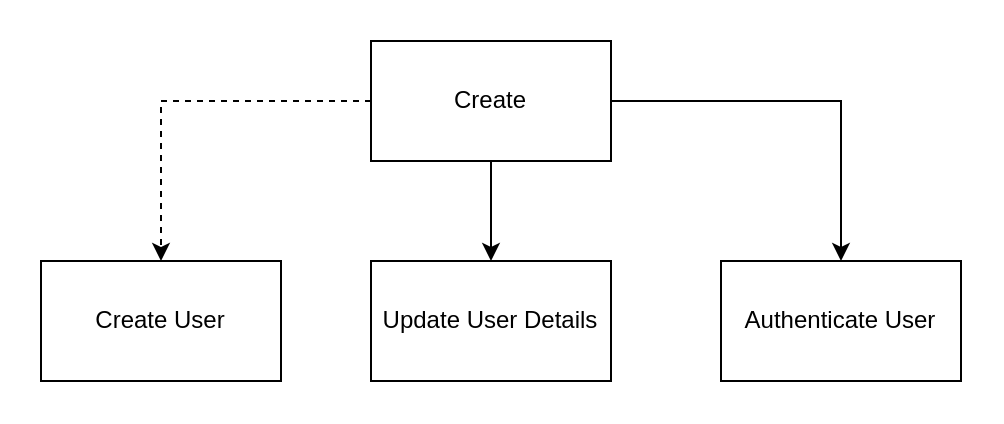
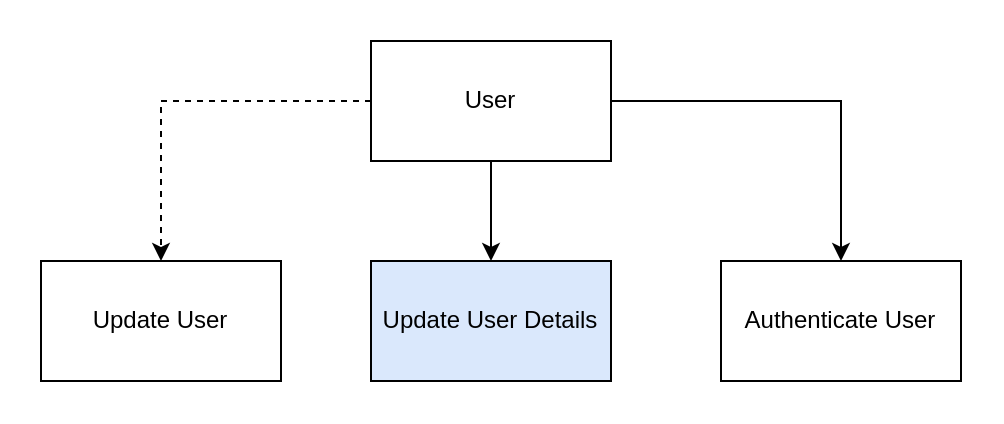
(491, 101) -> (491, 101)
(161, 321) -> (161, 321)
(491, 321) -> (491, 321)
